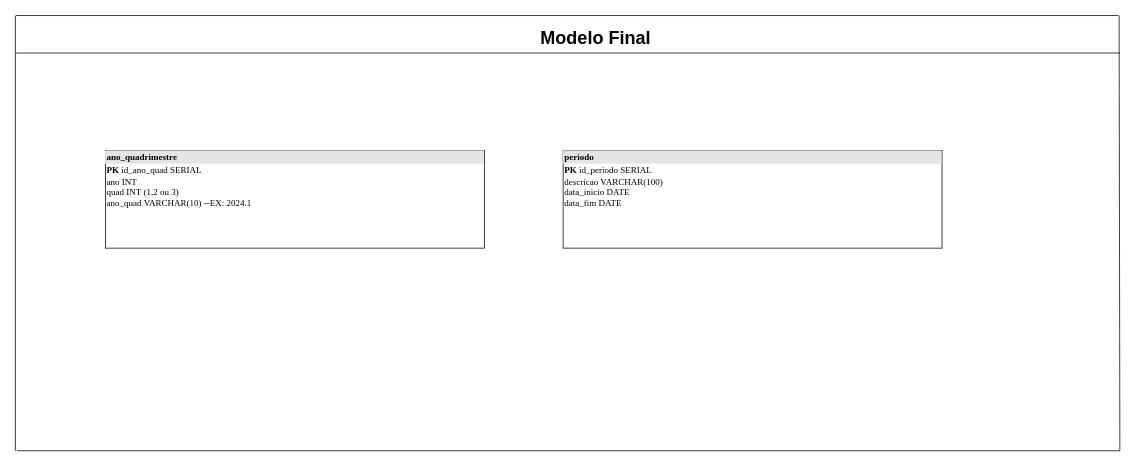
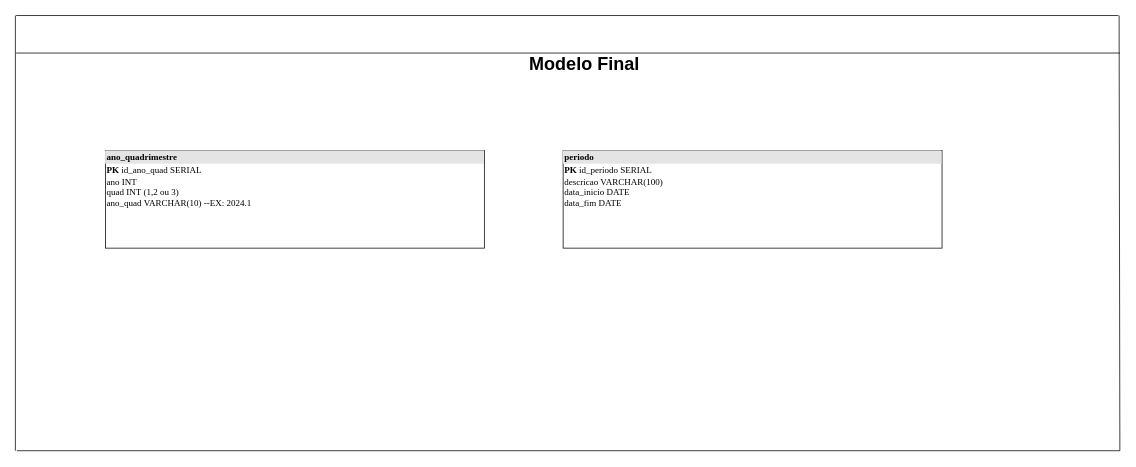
(595, 38) -> (584, 64)
